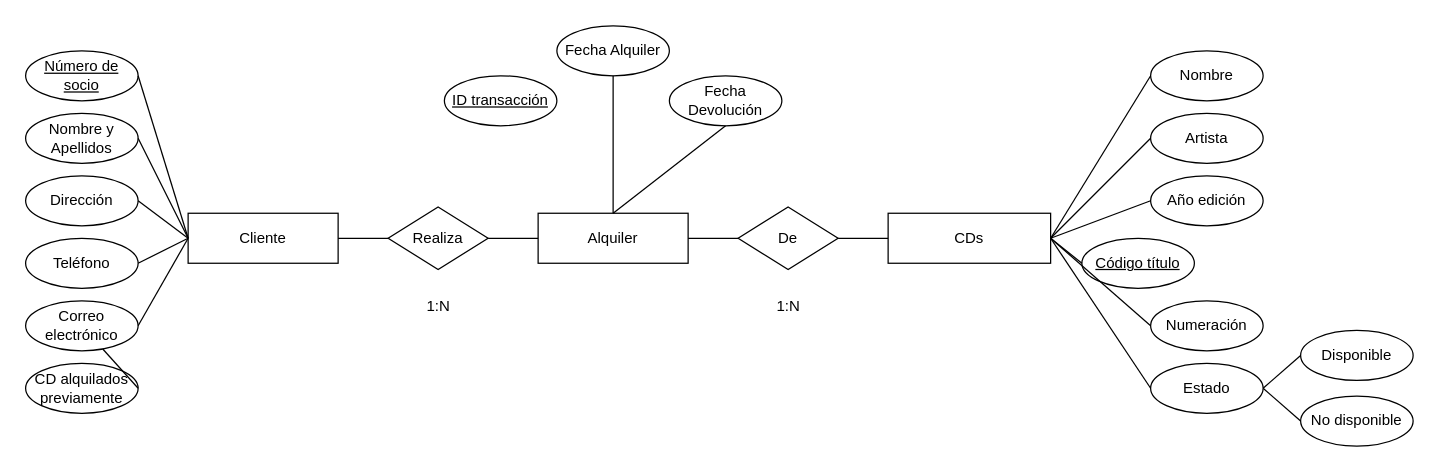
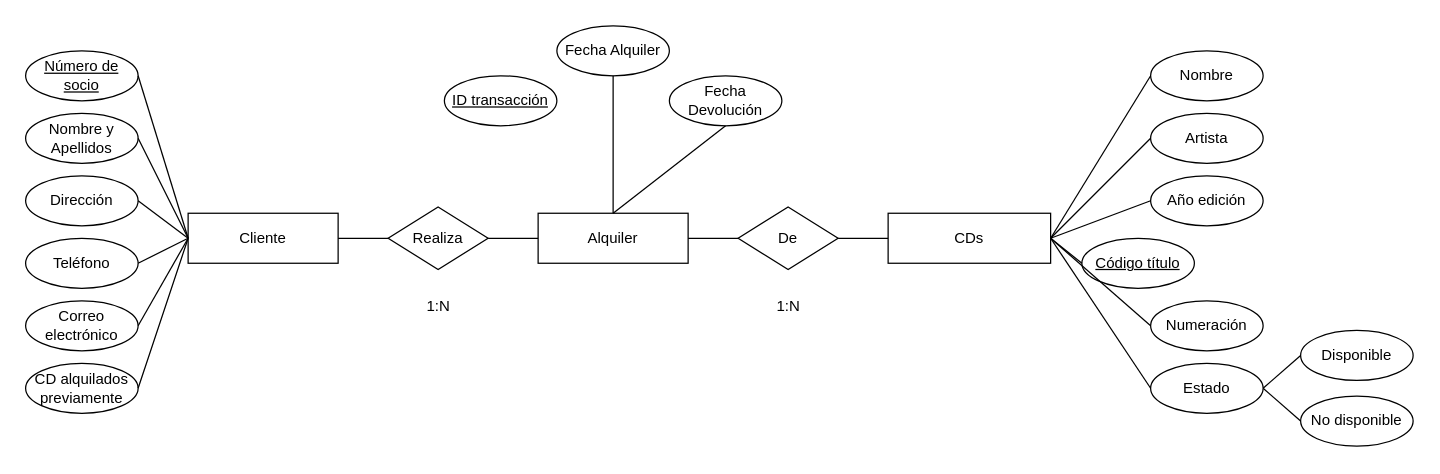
(120, 368) -> (162, 317)
